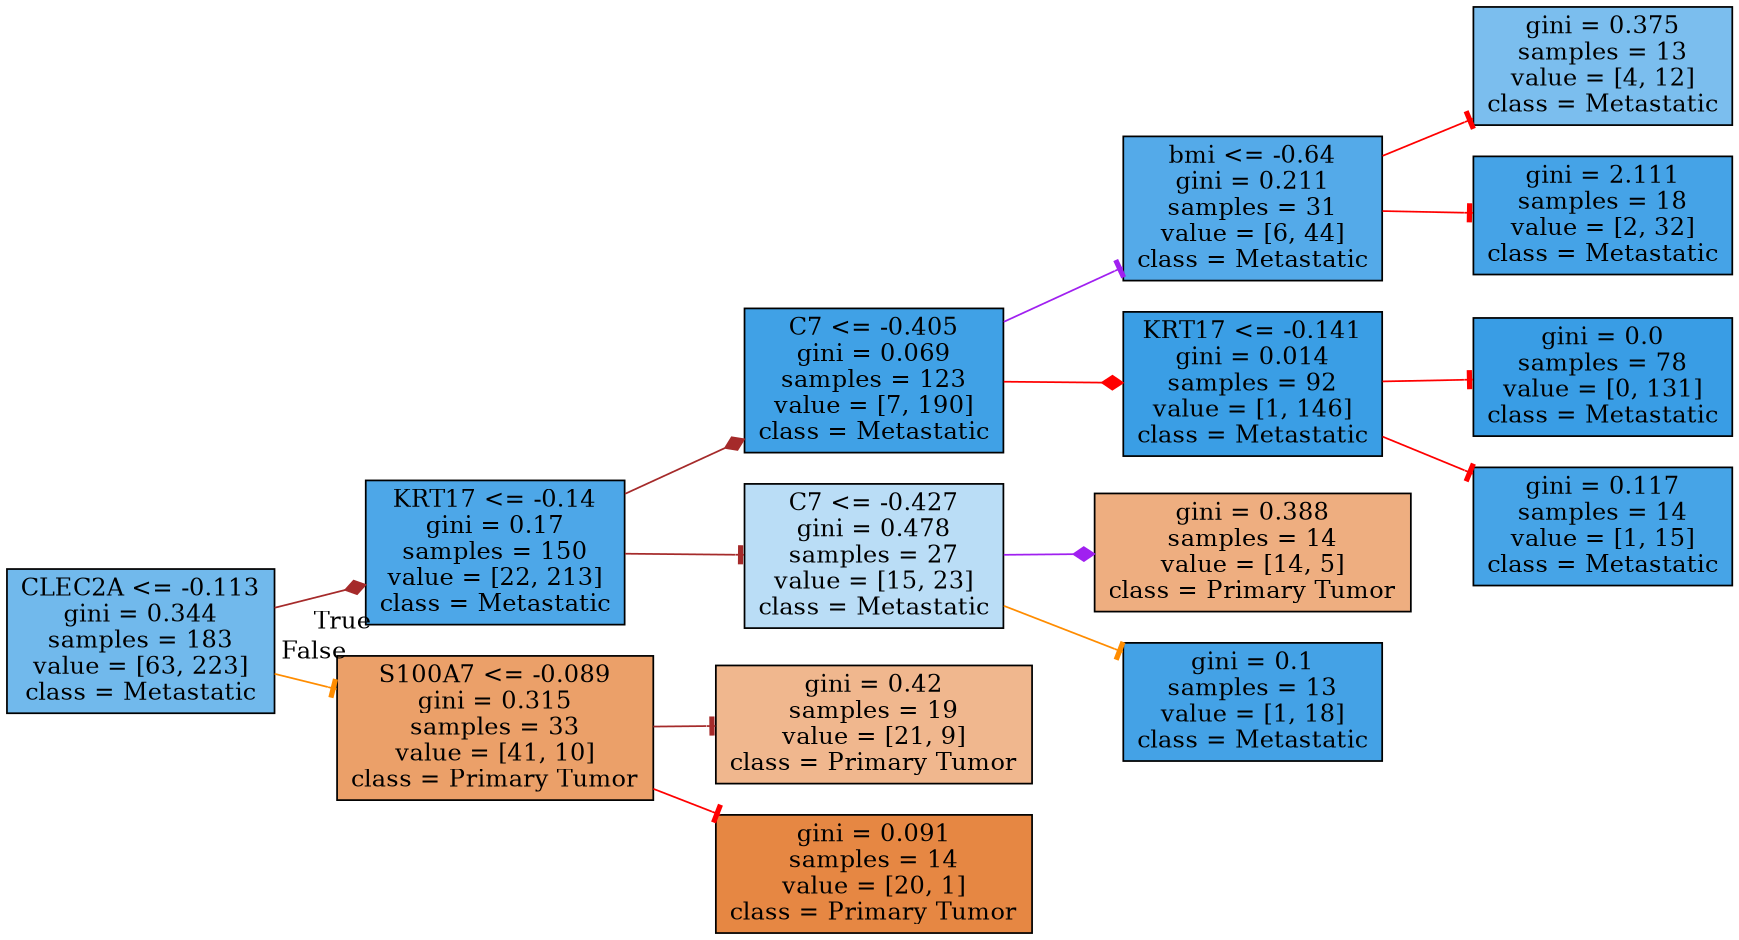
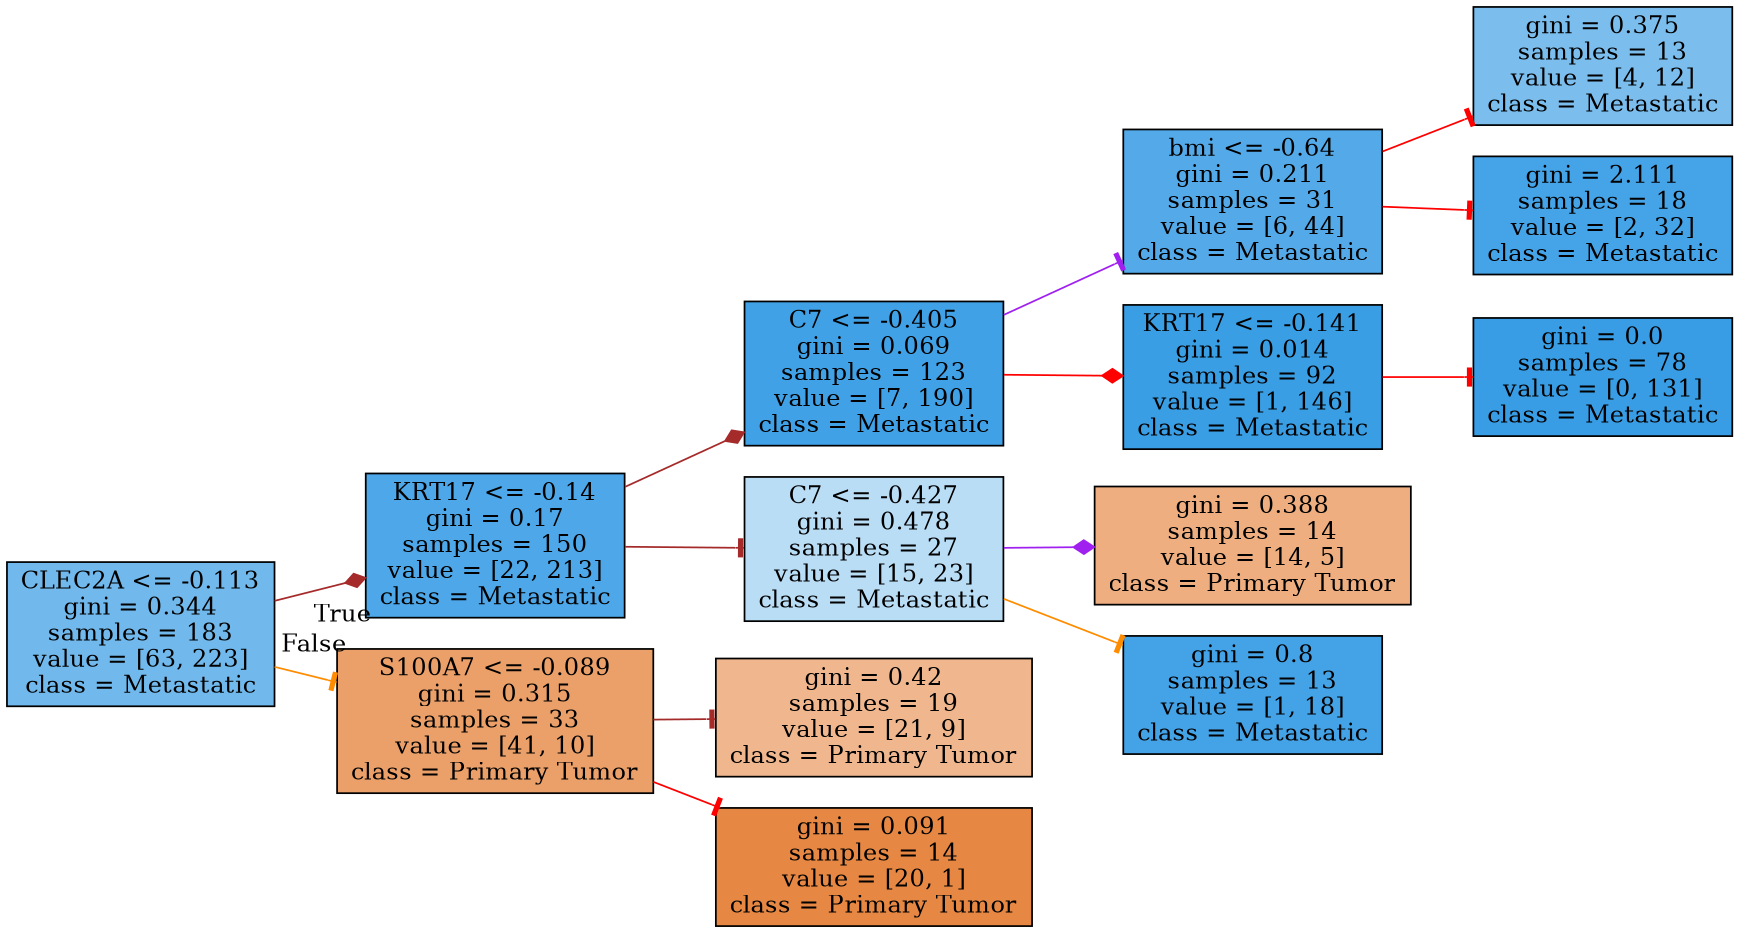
(1603, 526) -> none
(1253, 702) -> (1253, 695)
